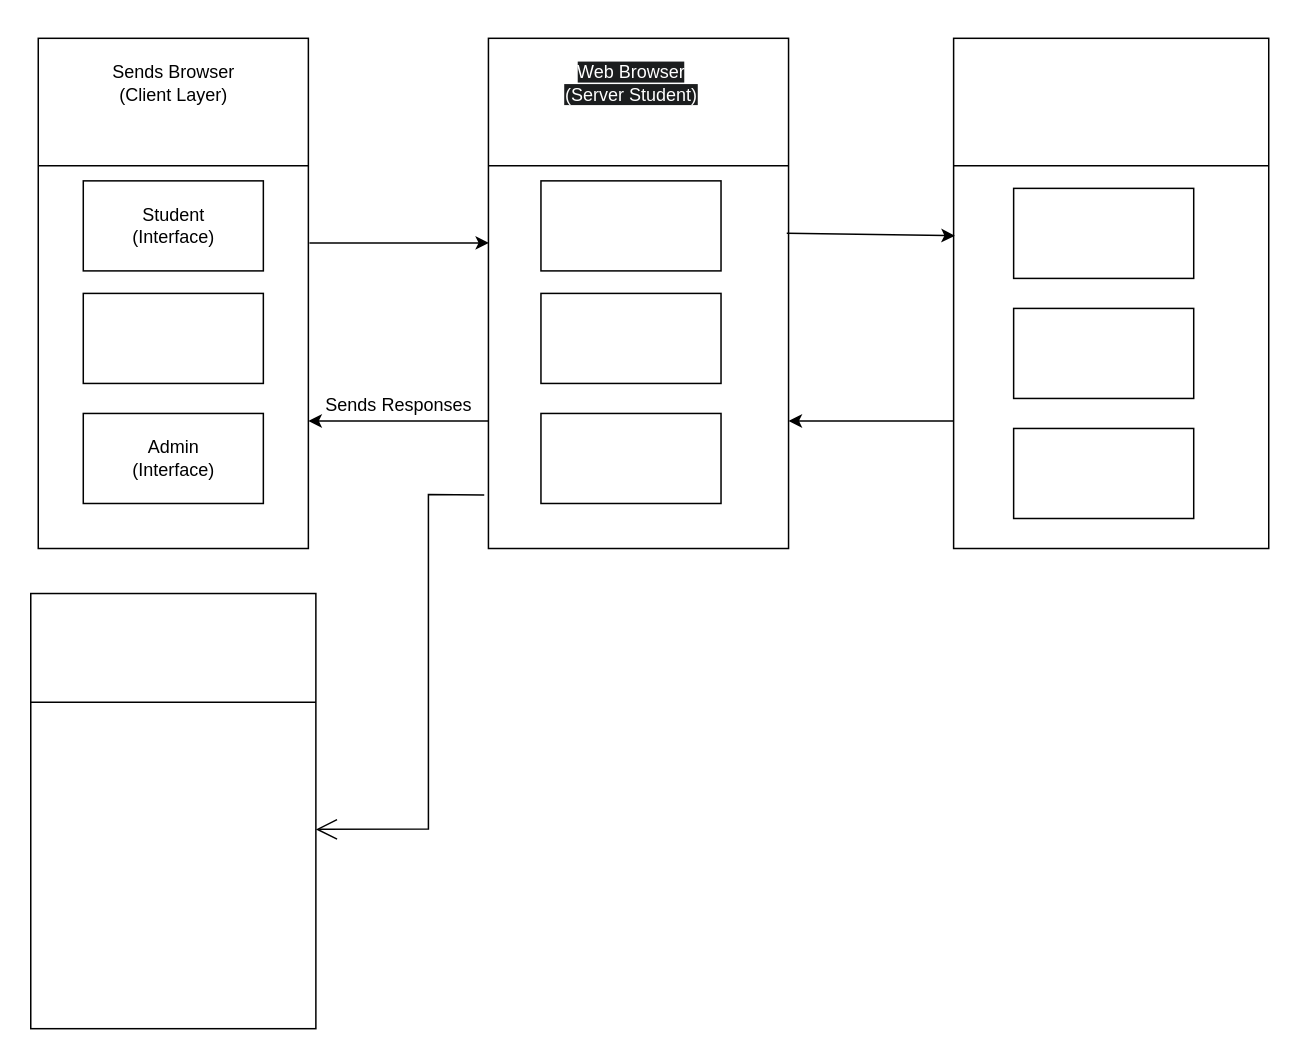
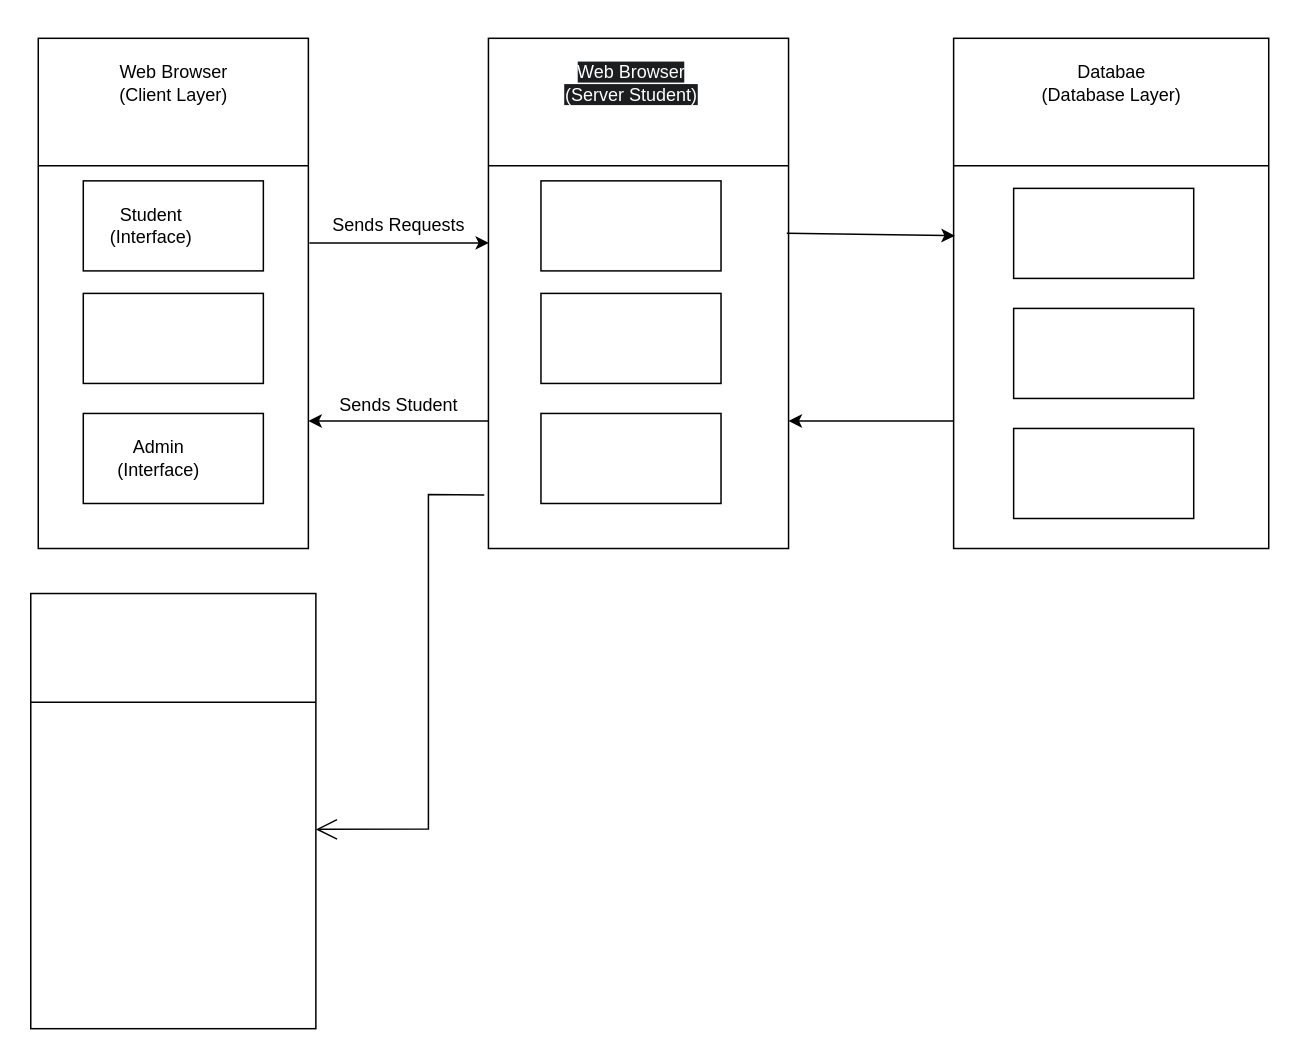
(174, 83) -> (174, 83)
none -> (1111, 83)
(173, 226) -> (151, 226)
none -> (398, 226)
(399, 406) -> (399, 406)
(173, 458) -> (158, 458)
